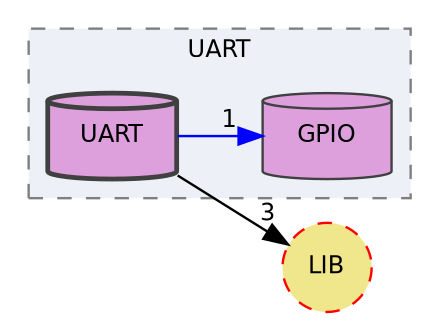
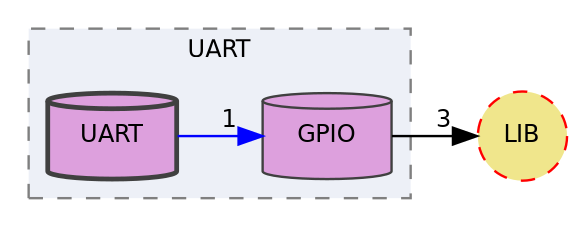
(238, 213) -> (425, 136)
